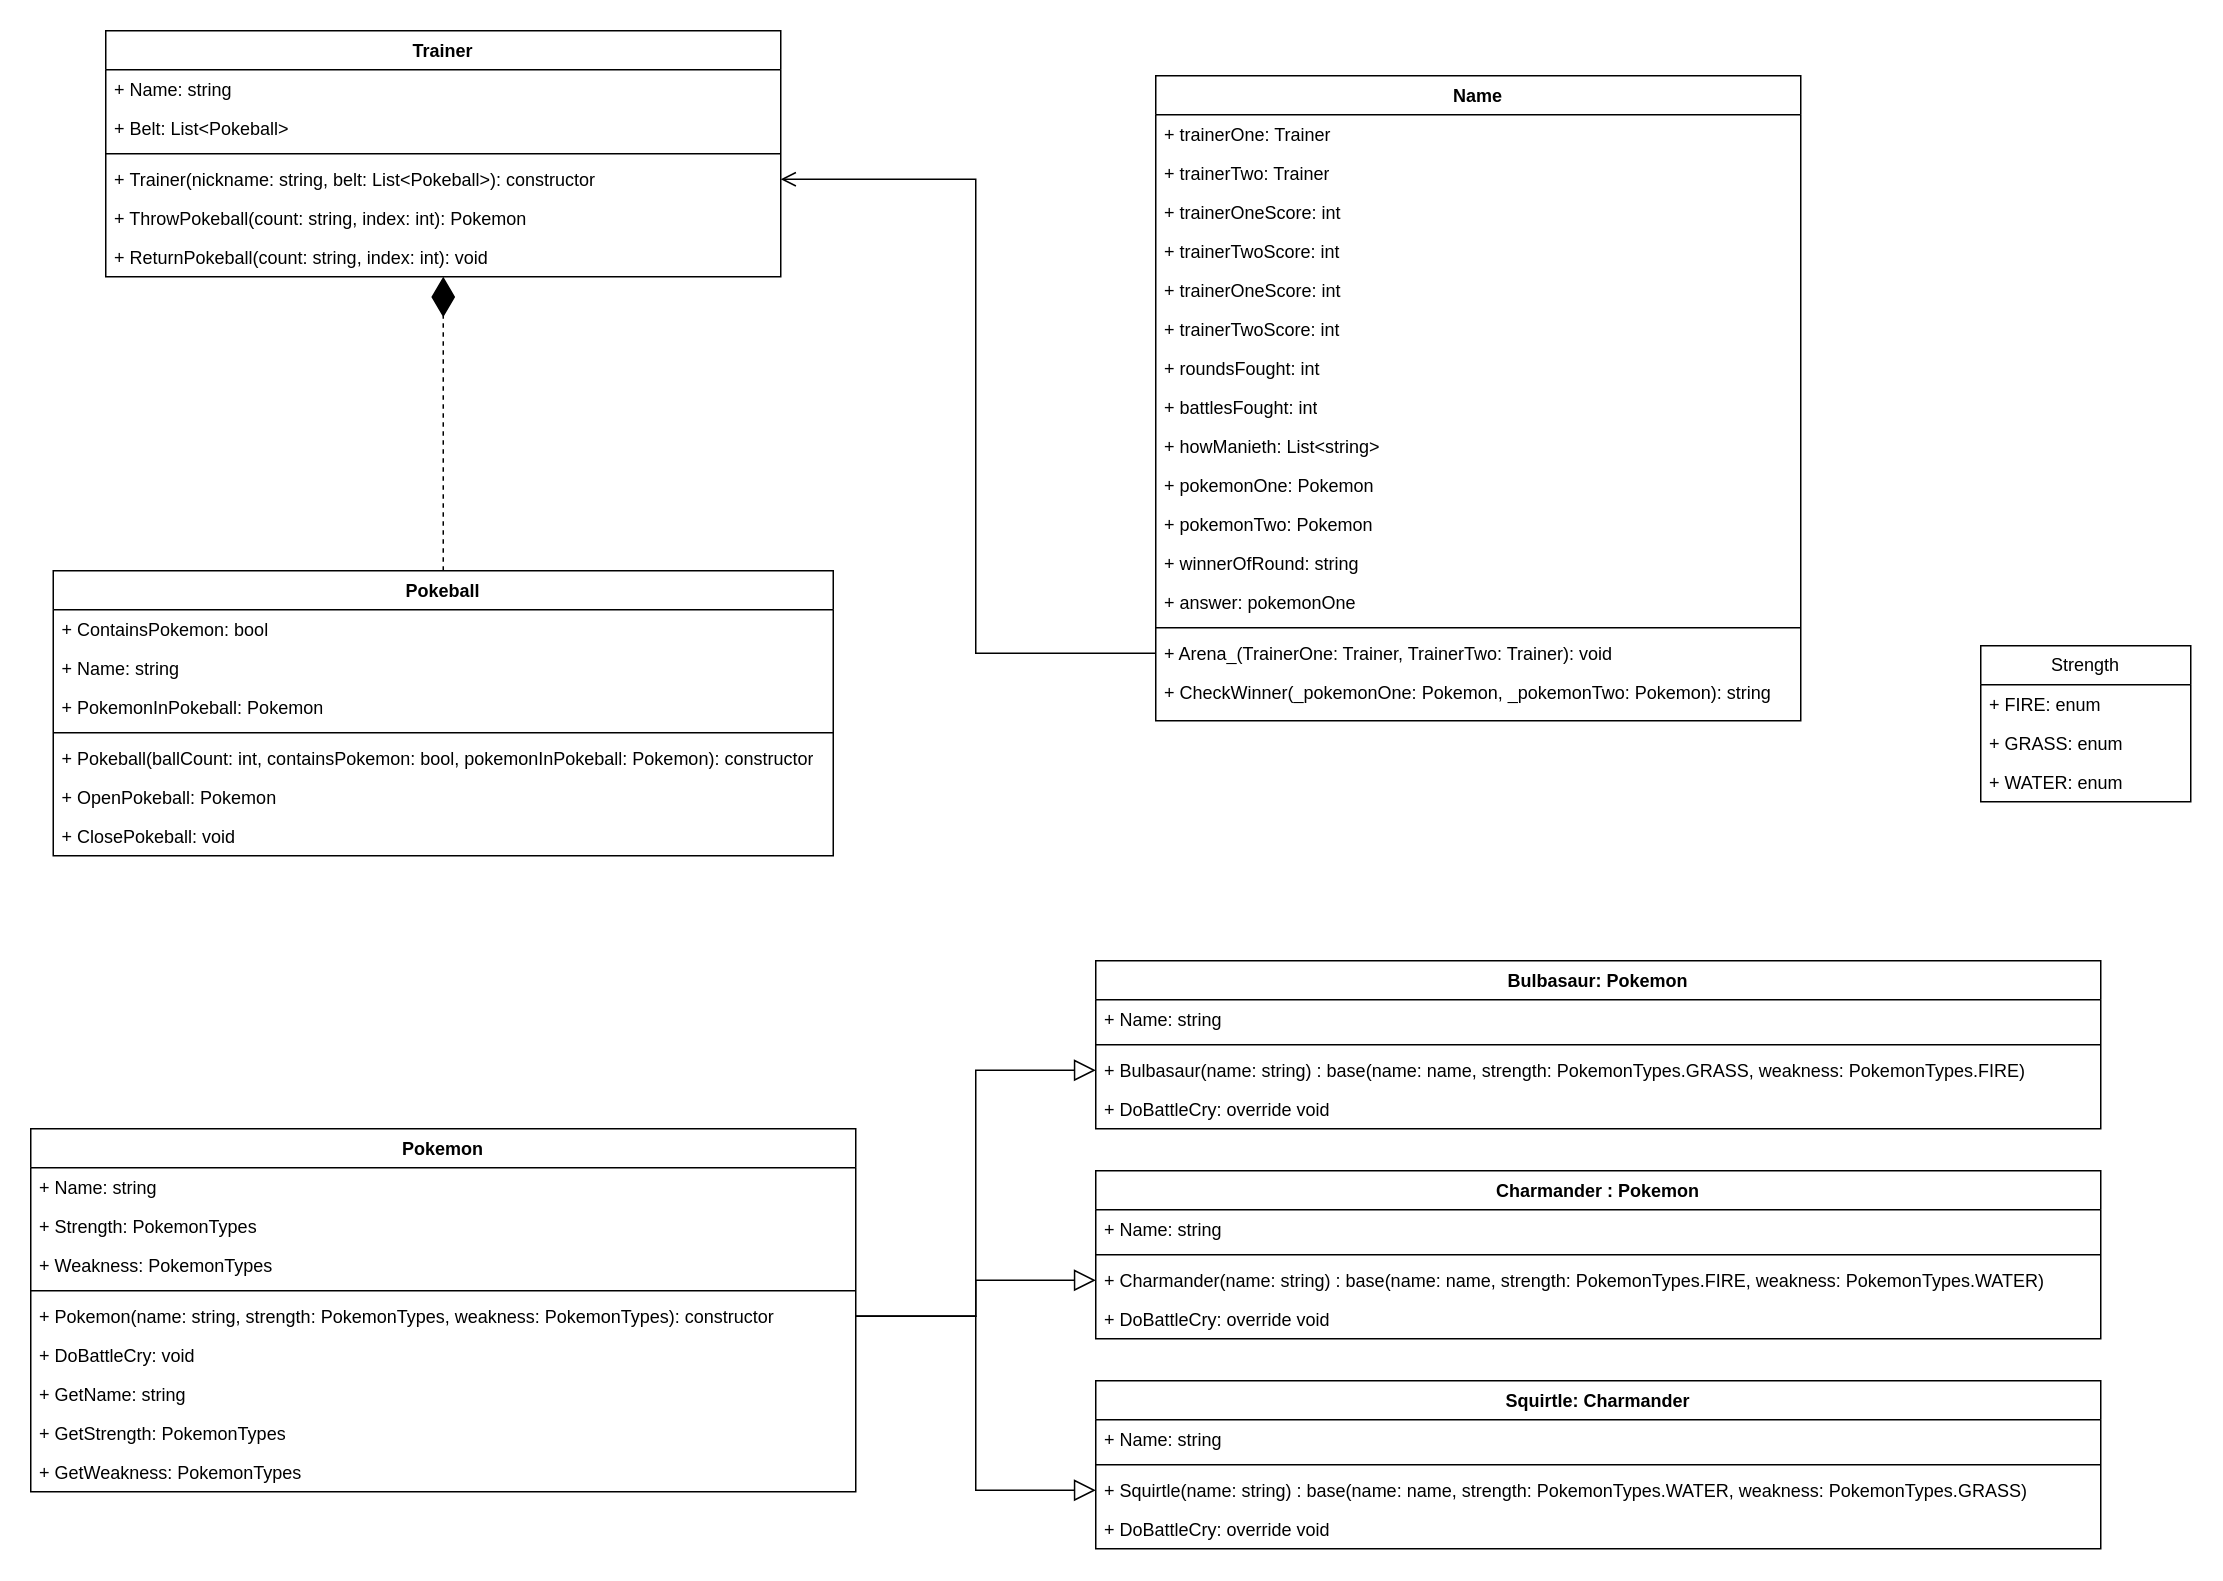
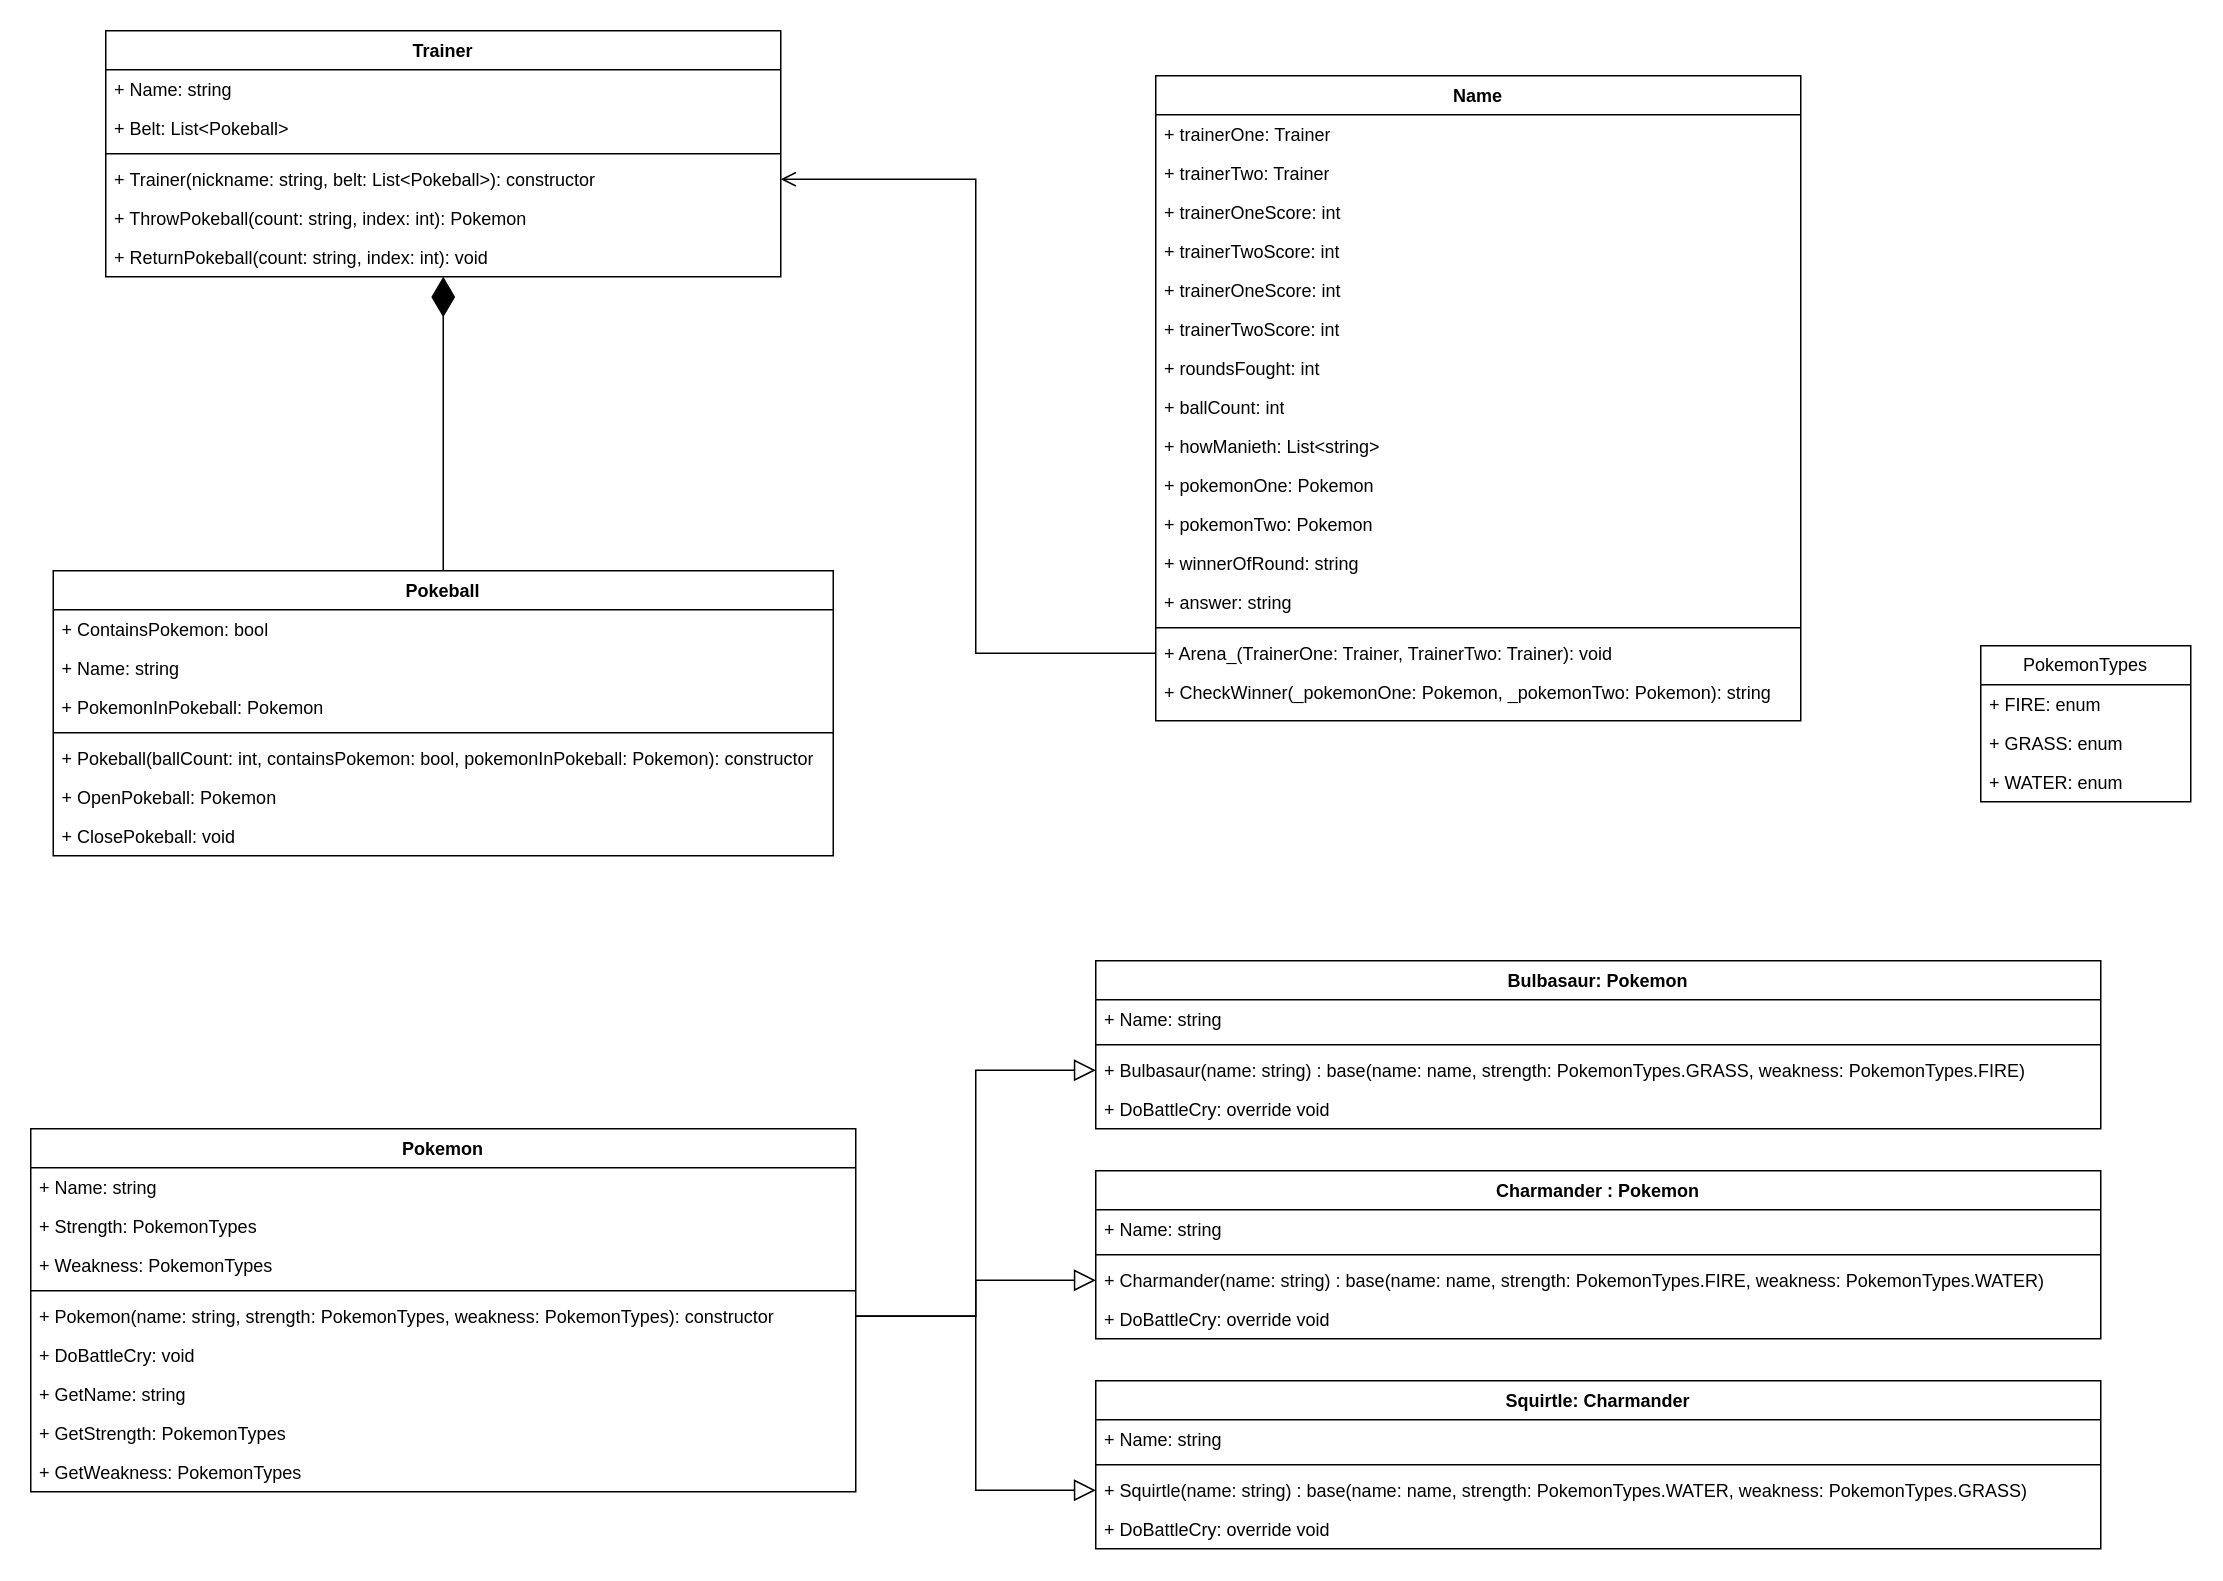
(1256, 409) -> (1234, 409)
(443, 443) -> (443, 443)
(1259, 604) -> (1236, 604)
(2086, 665) -> (2086, 665)
